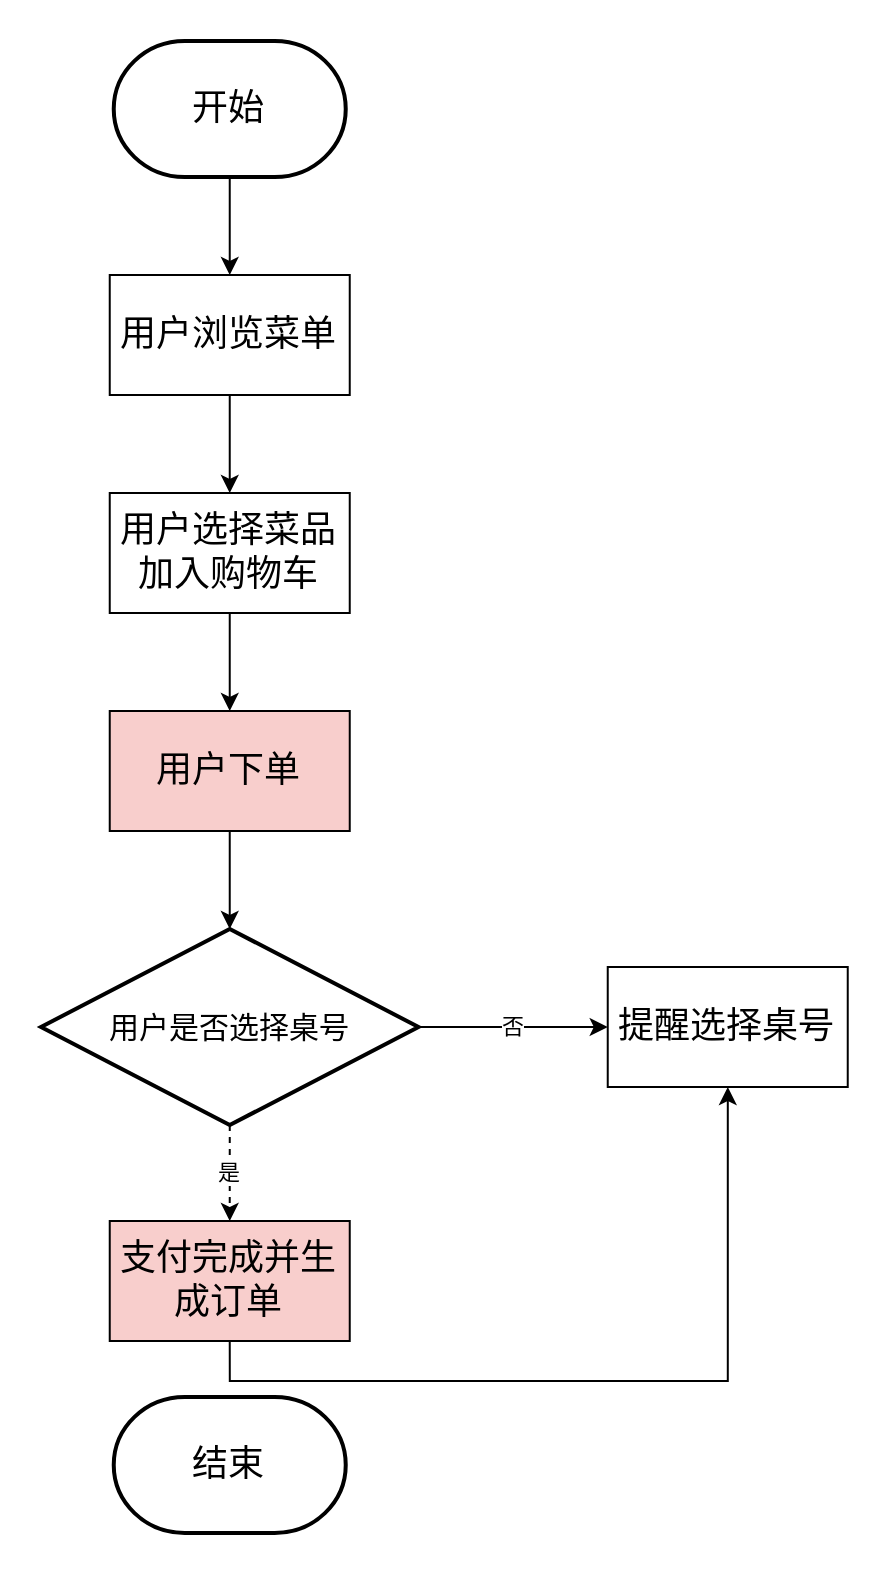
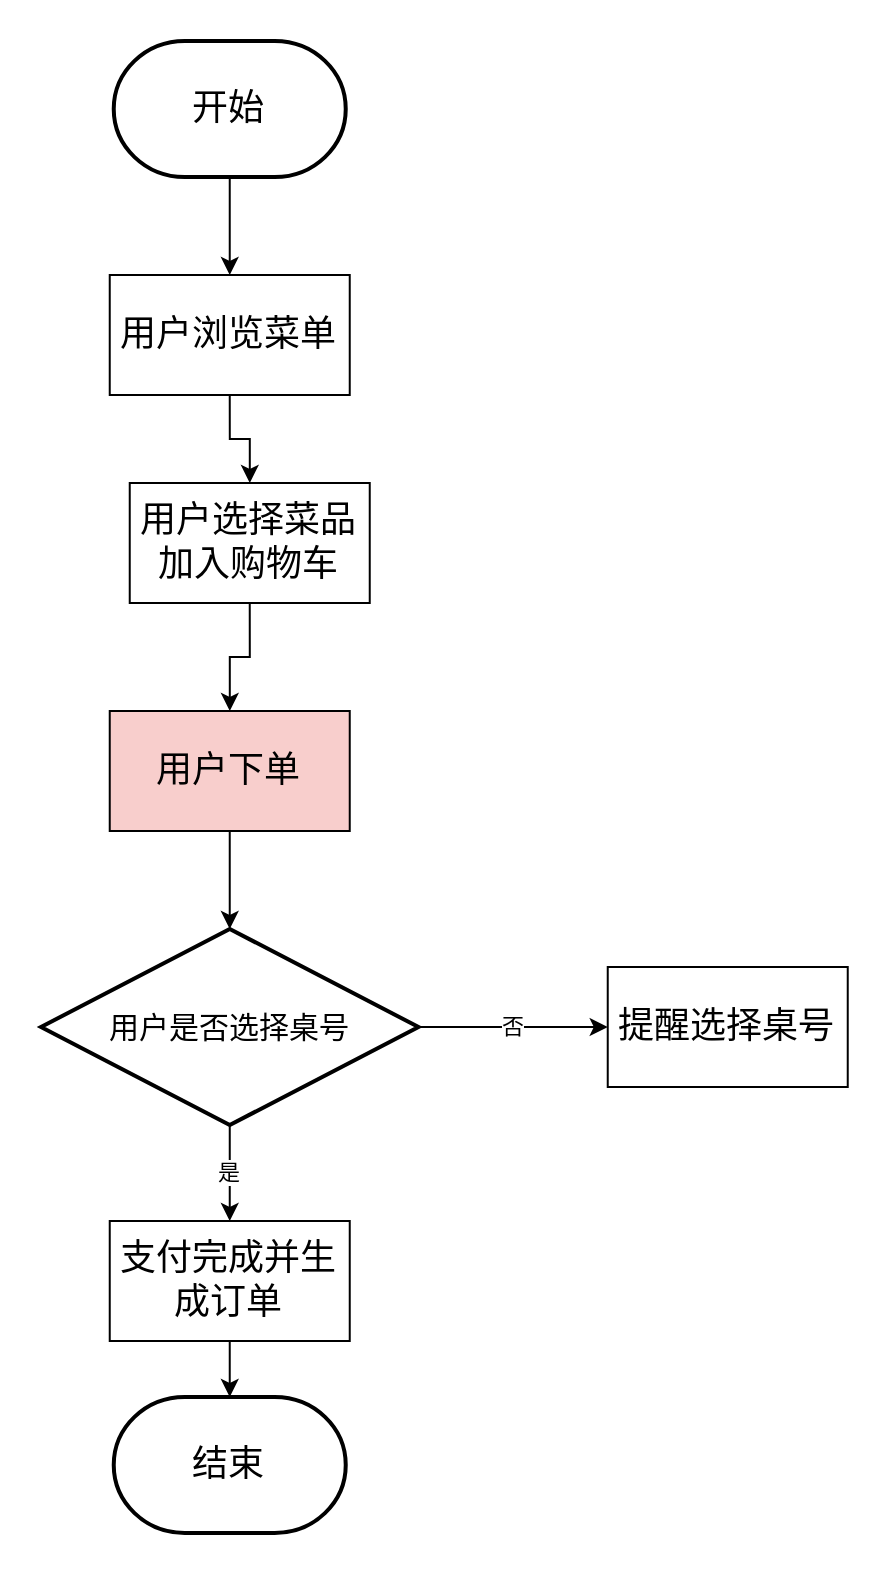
(230, 553) -> (250, 543)
(230, 1145) -> (230, 1145)
(230, 1281) -> (230, 1281)
(618, 1381) -> (230, 1381)
